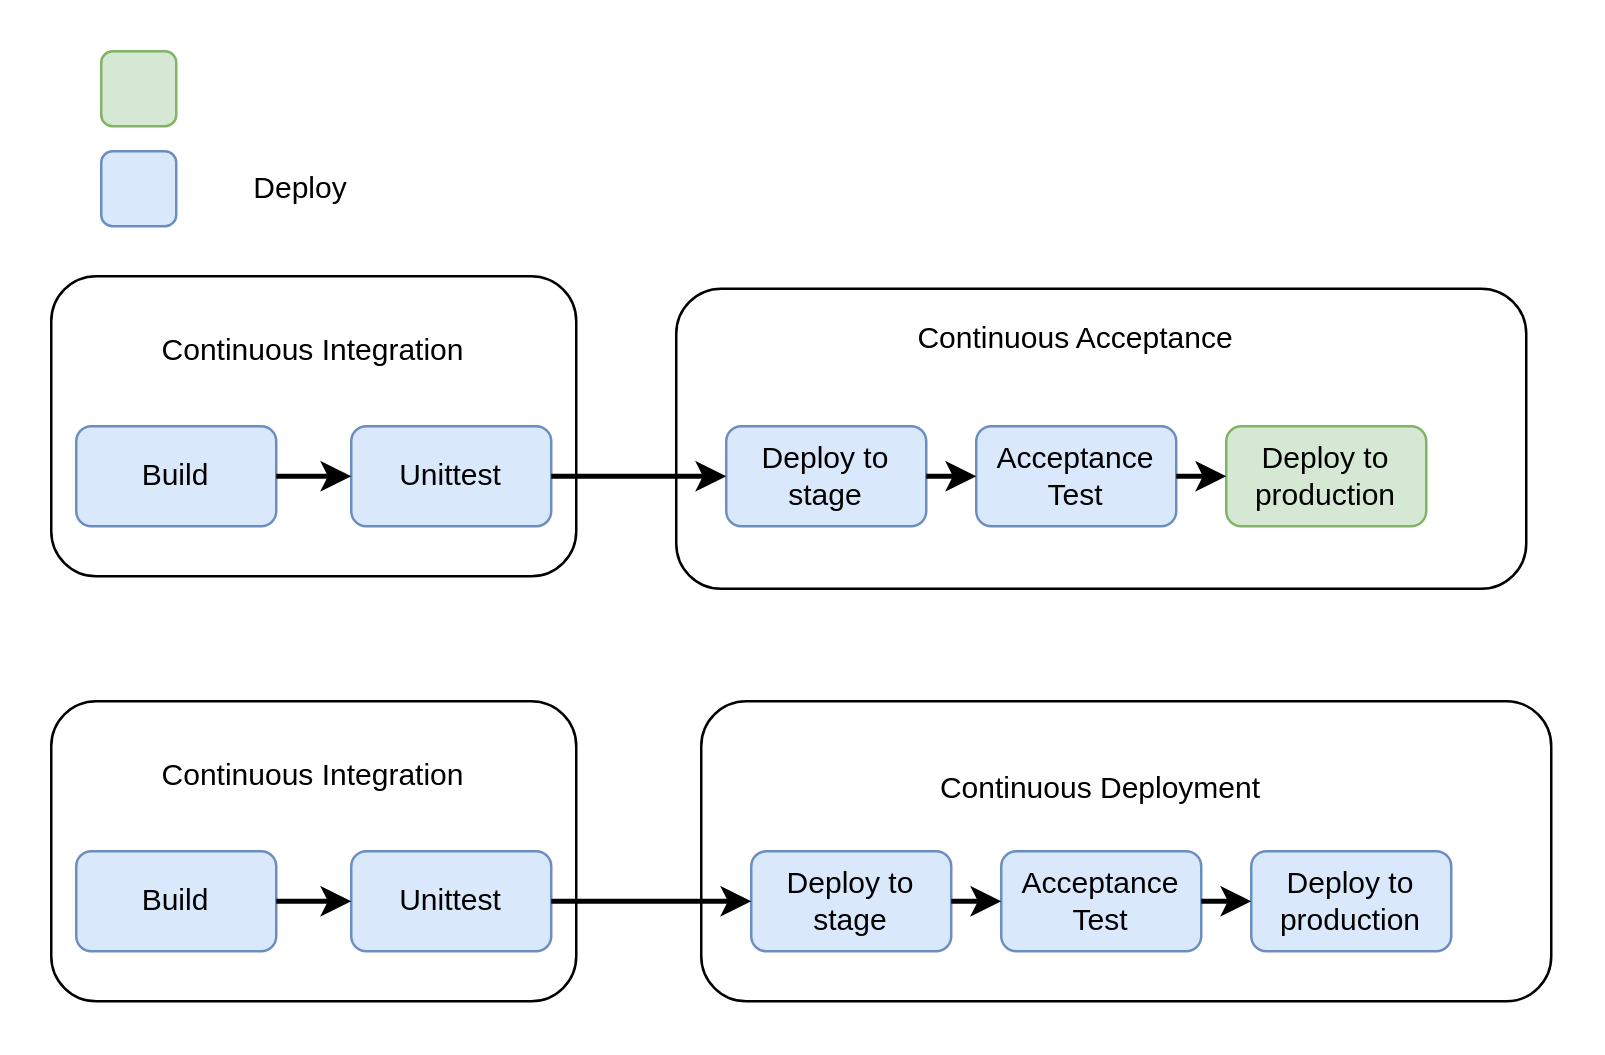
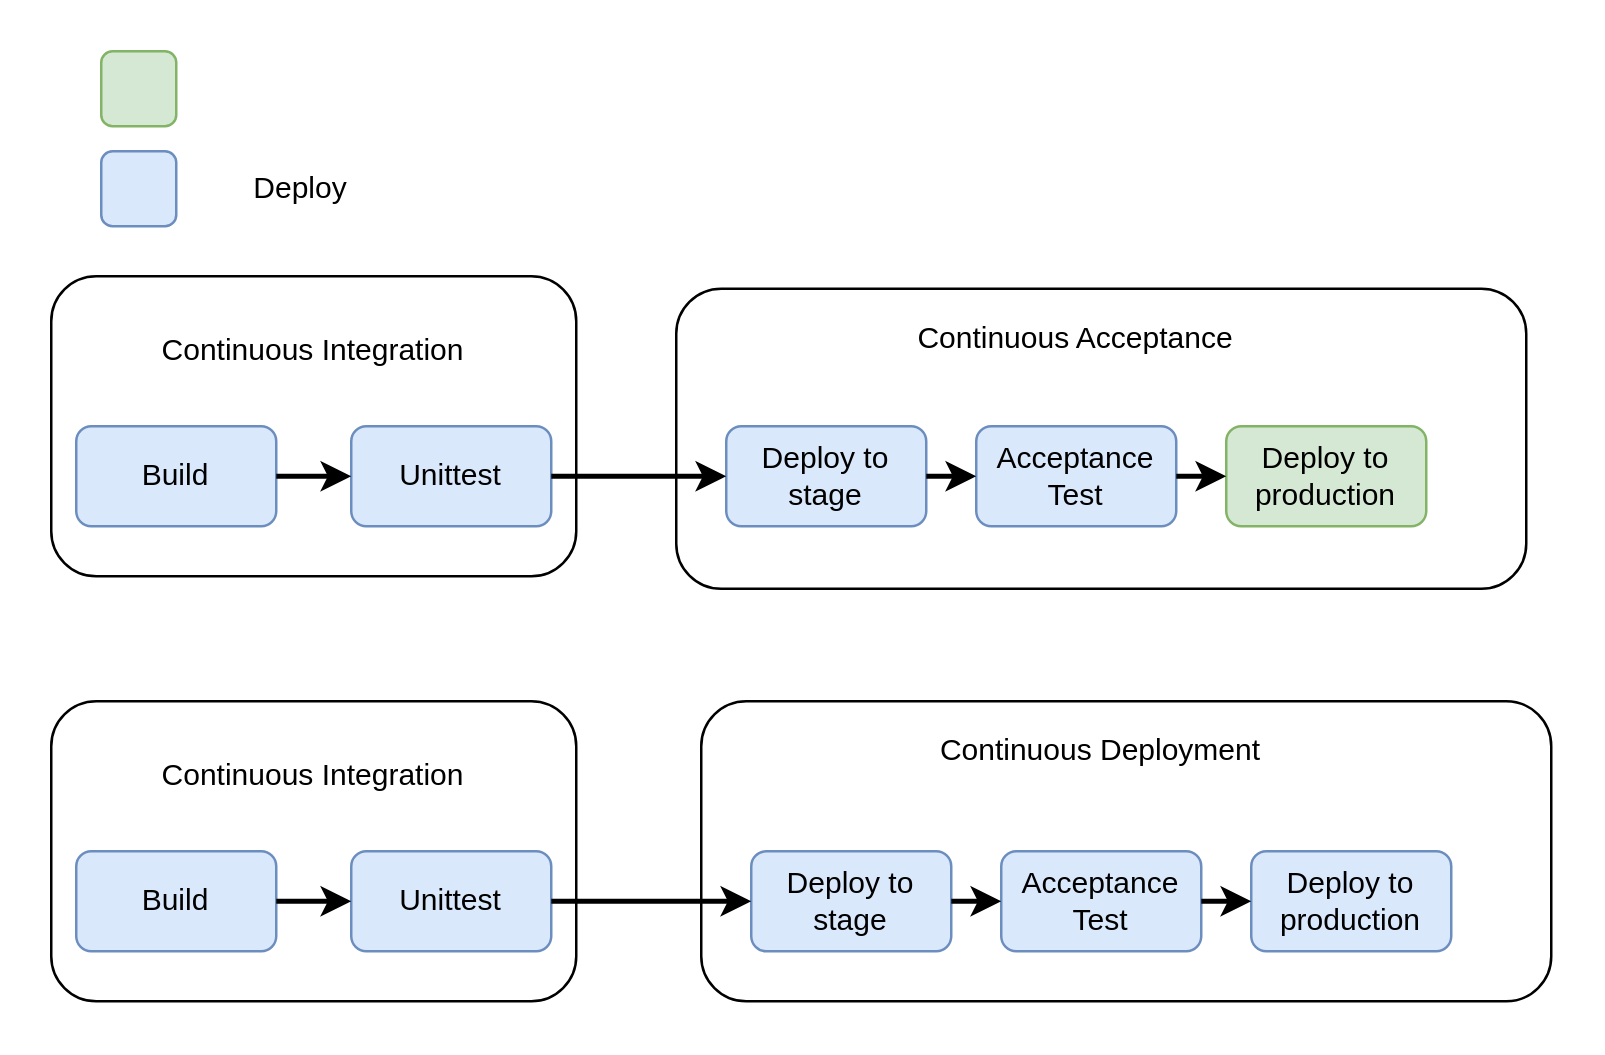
(1101, 789) -> (1101, 751)
